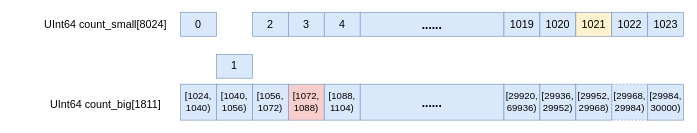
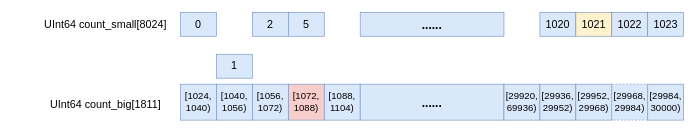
(306, 24) -> (306, 24)
(342, 24) -> none
(522, 24) -> none
